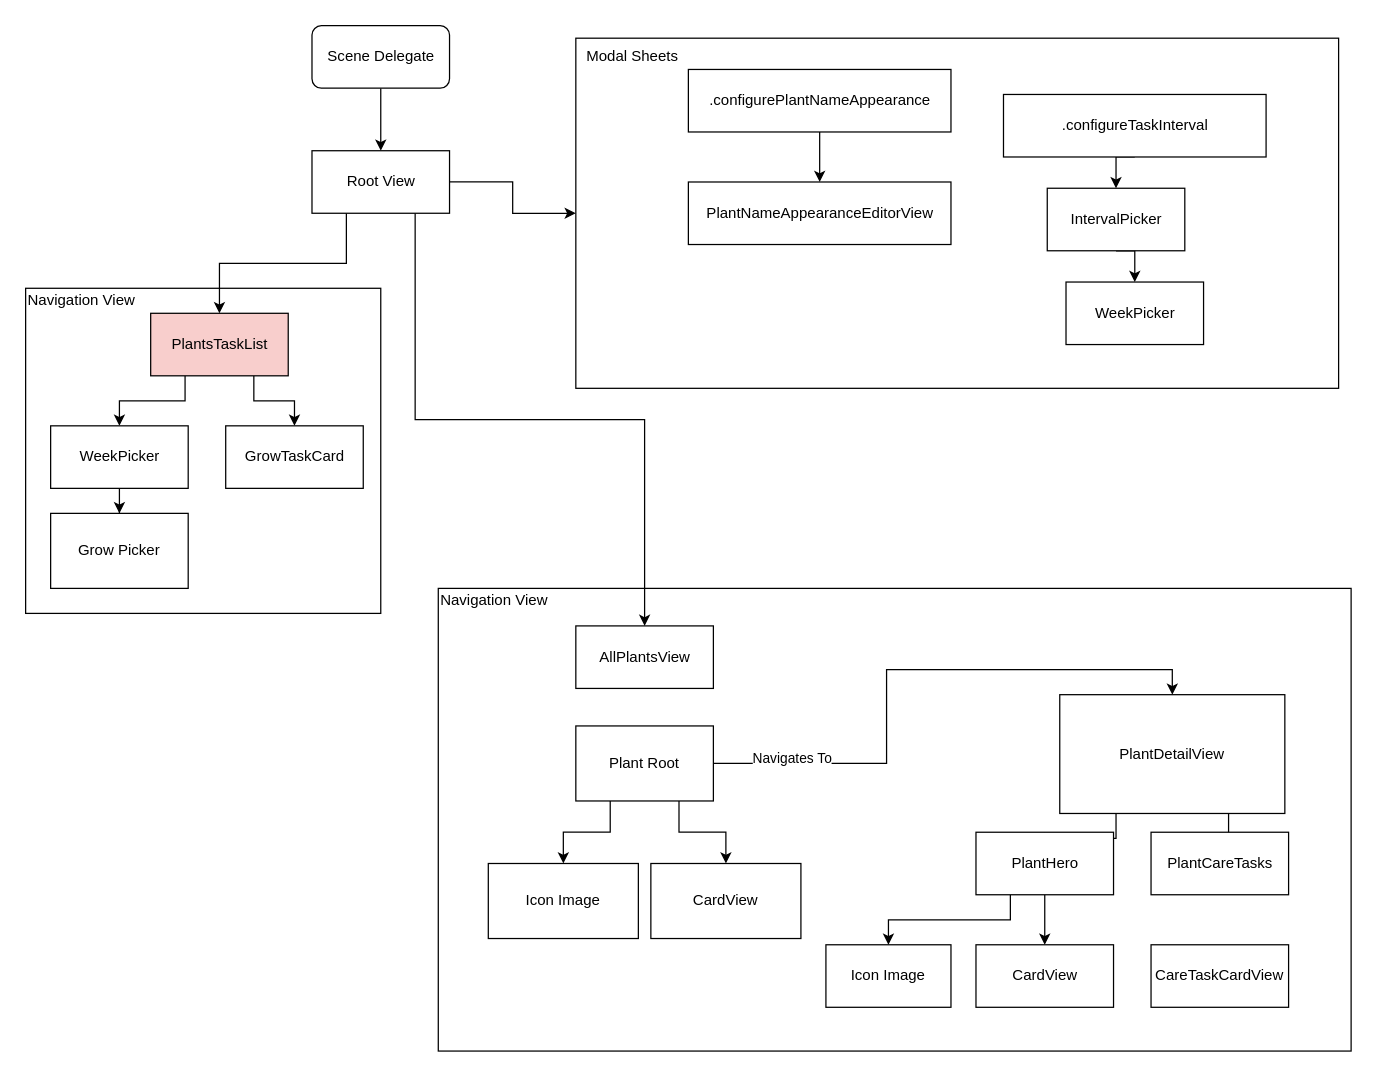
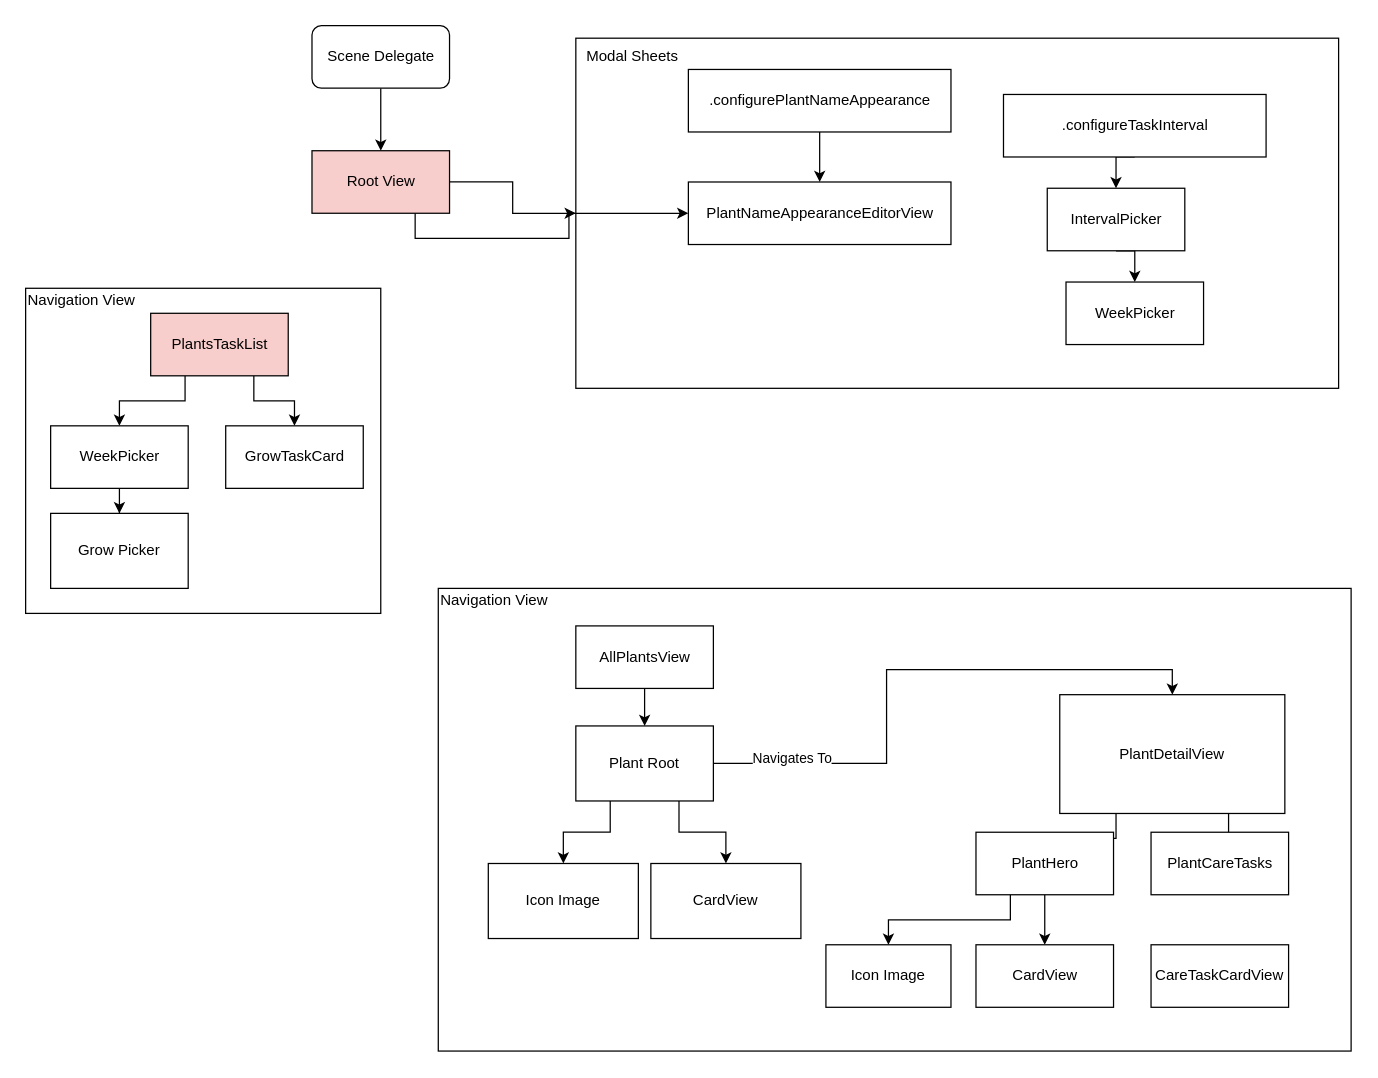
(381, 182) -> (381, 182)
(287, 263) -> none
(537, 419) -> (559, 238)
none -> (644, 711)
